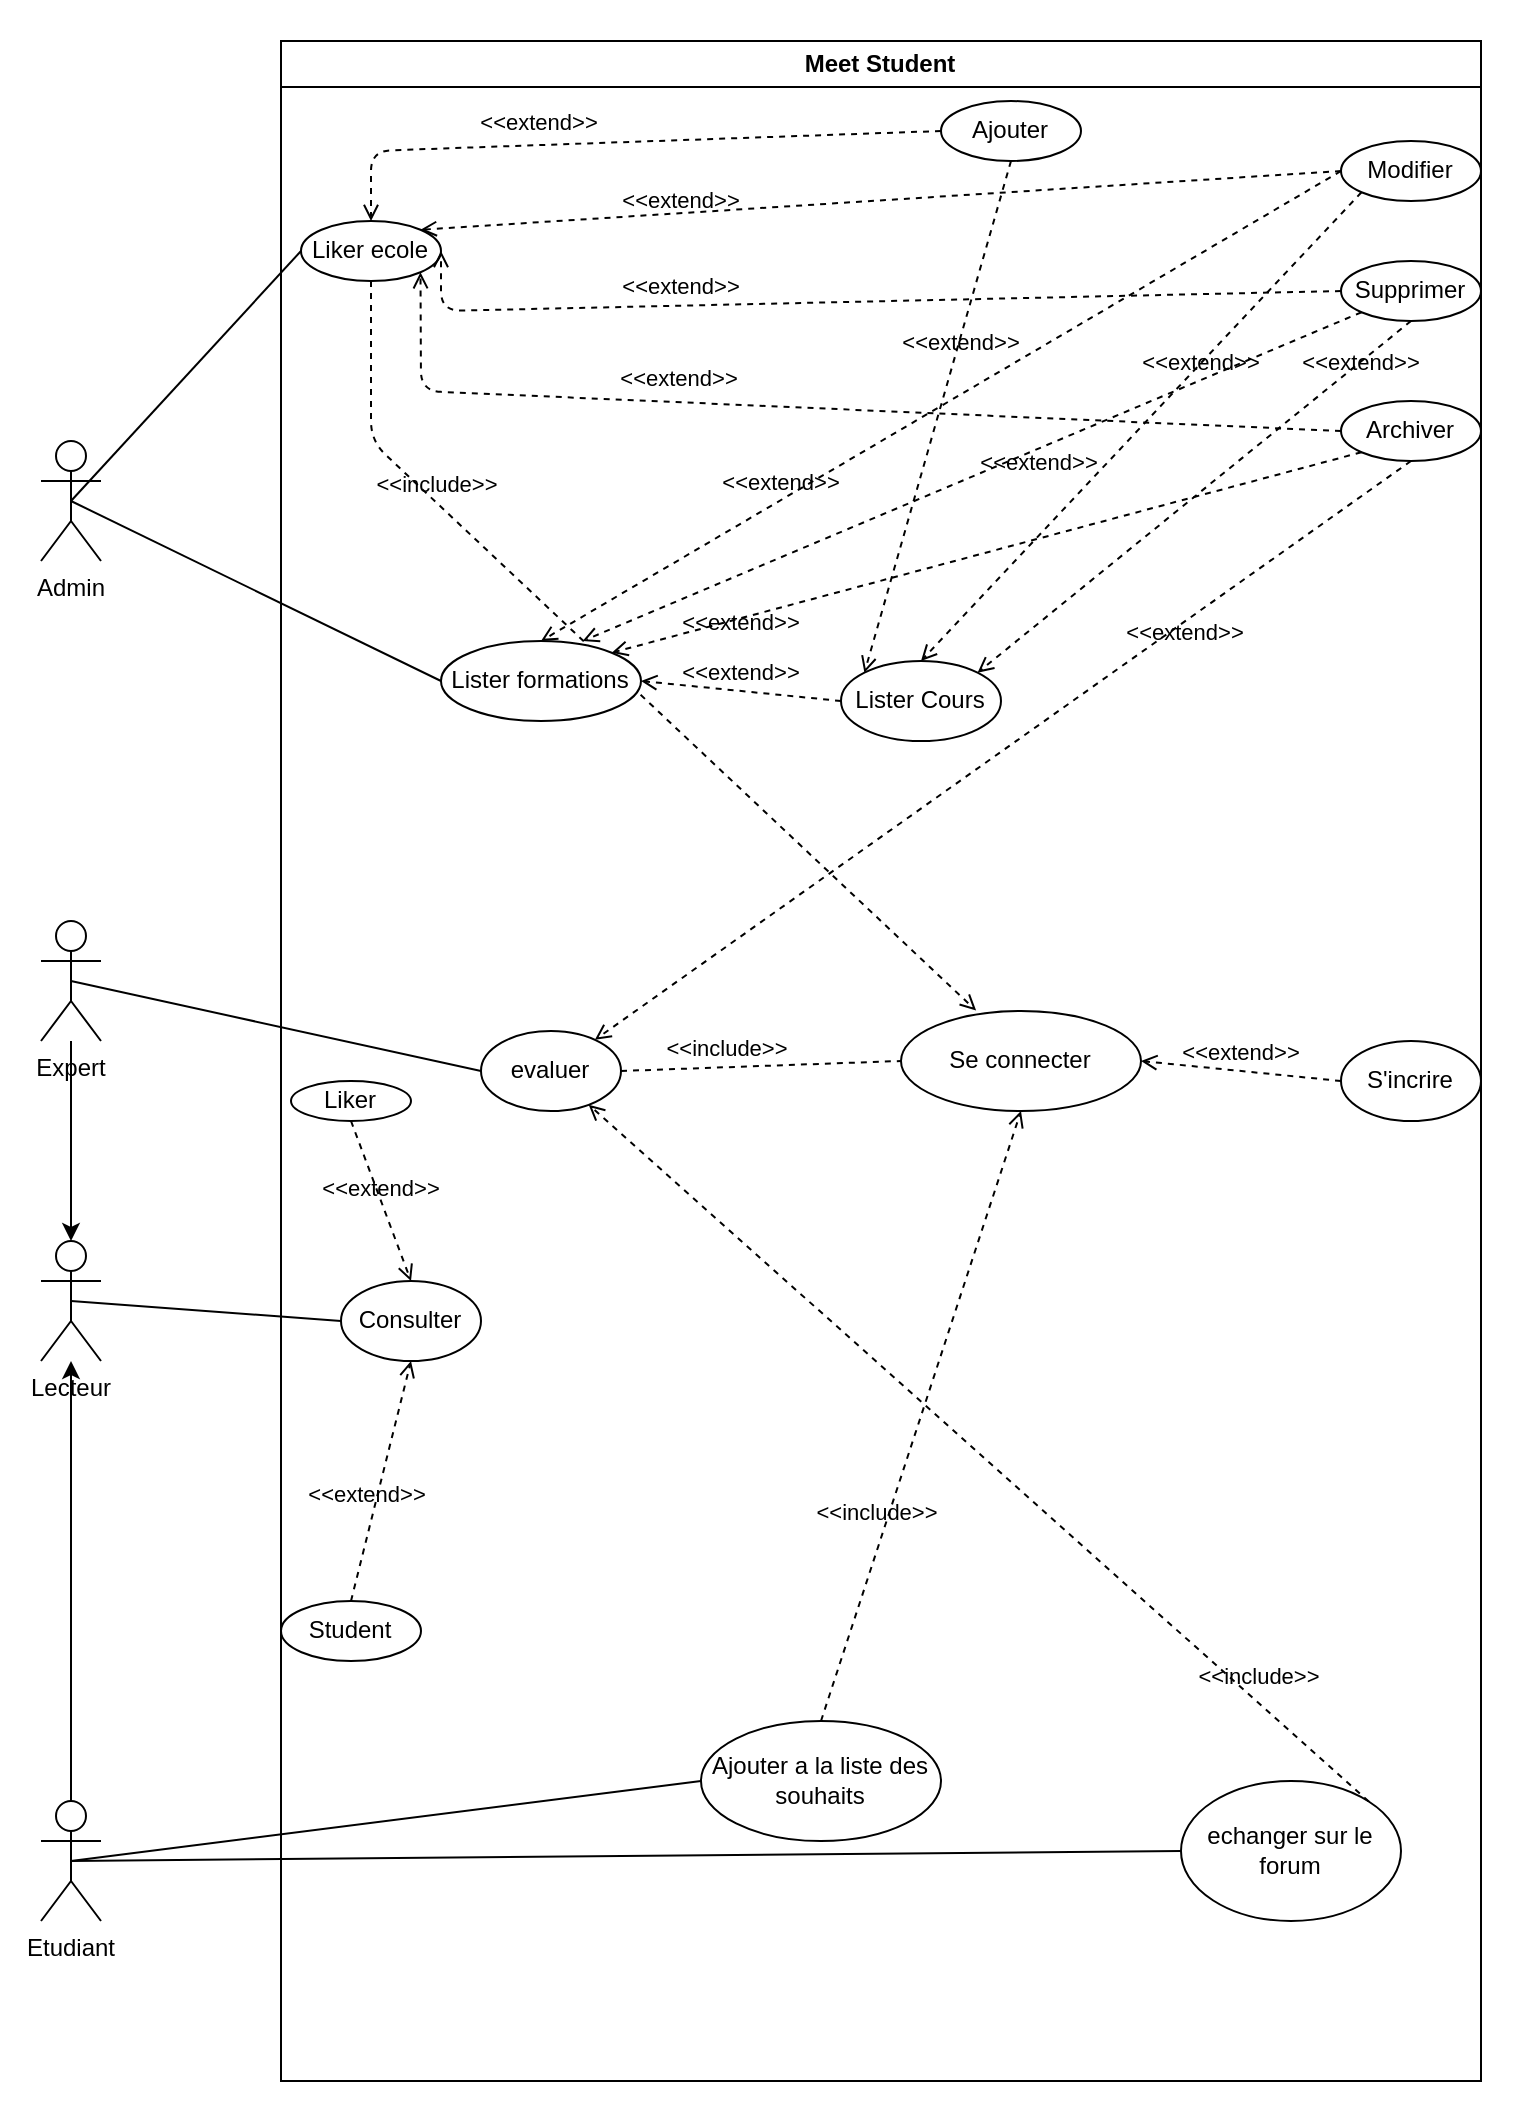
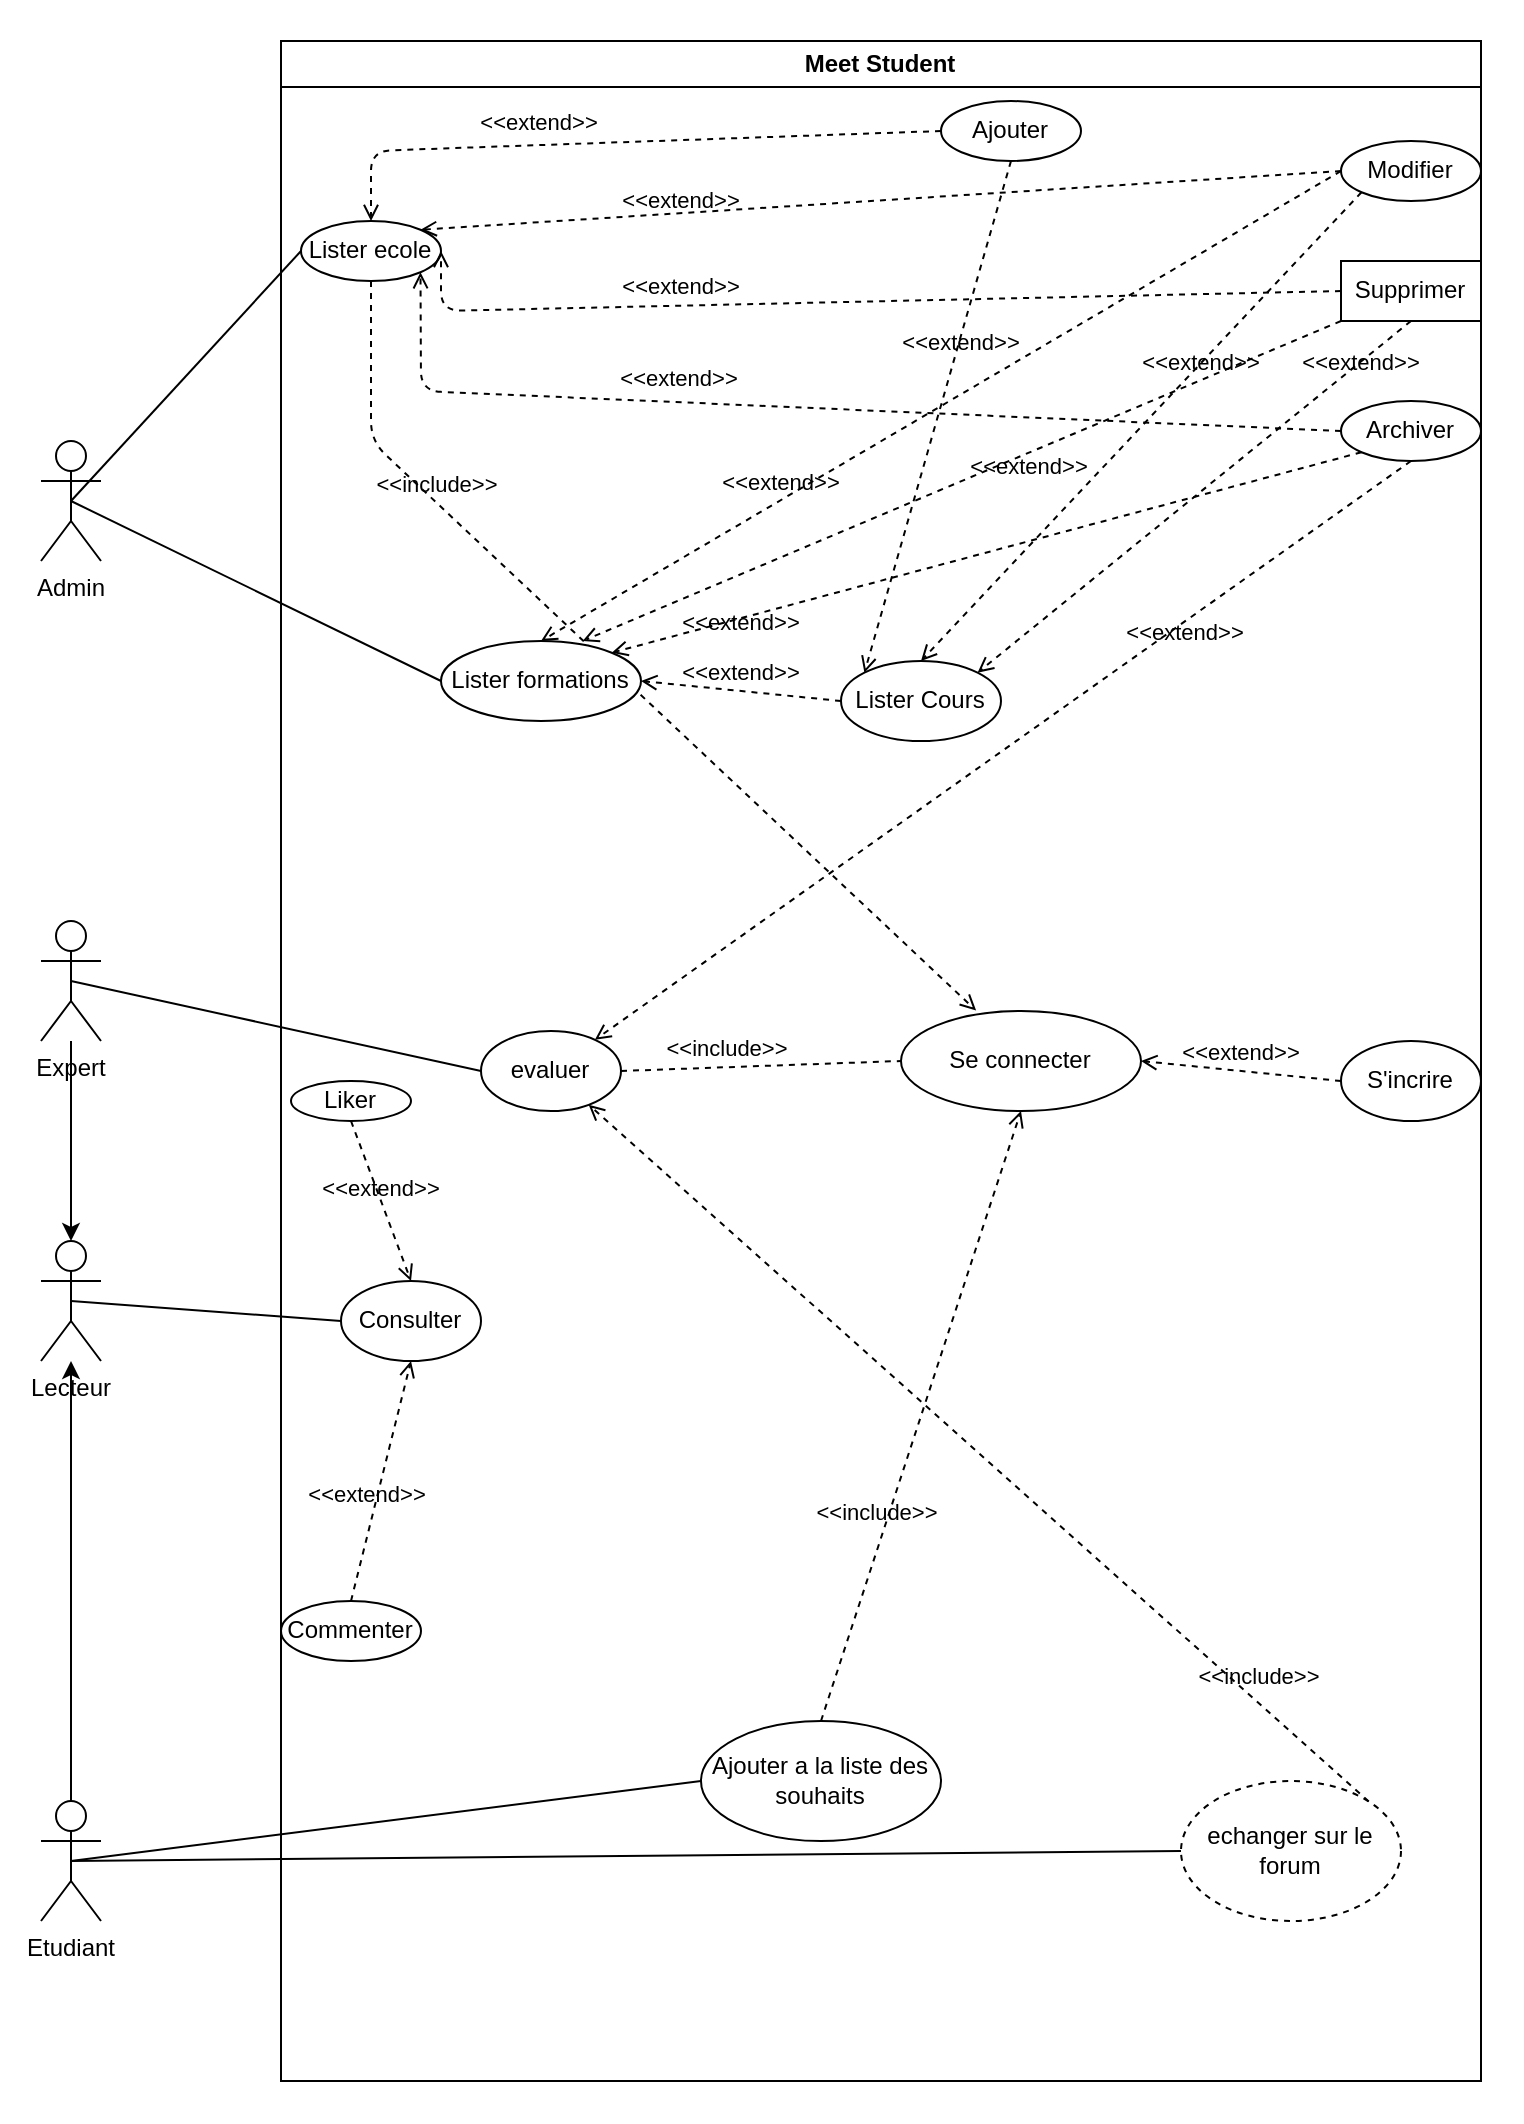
(371, 251) -> (371, 251)
(1411, 291) -> (1411, 291)
(351, 1631) -> (351, 1631)
(1291, 1851) -> (1291, 1851)
